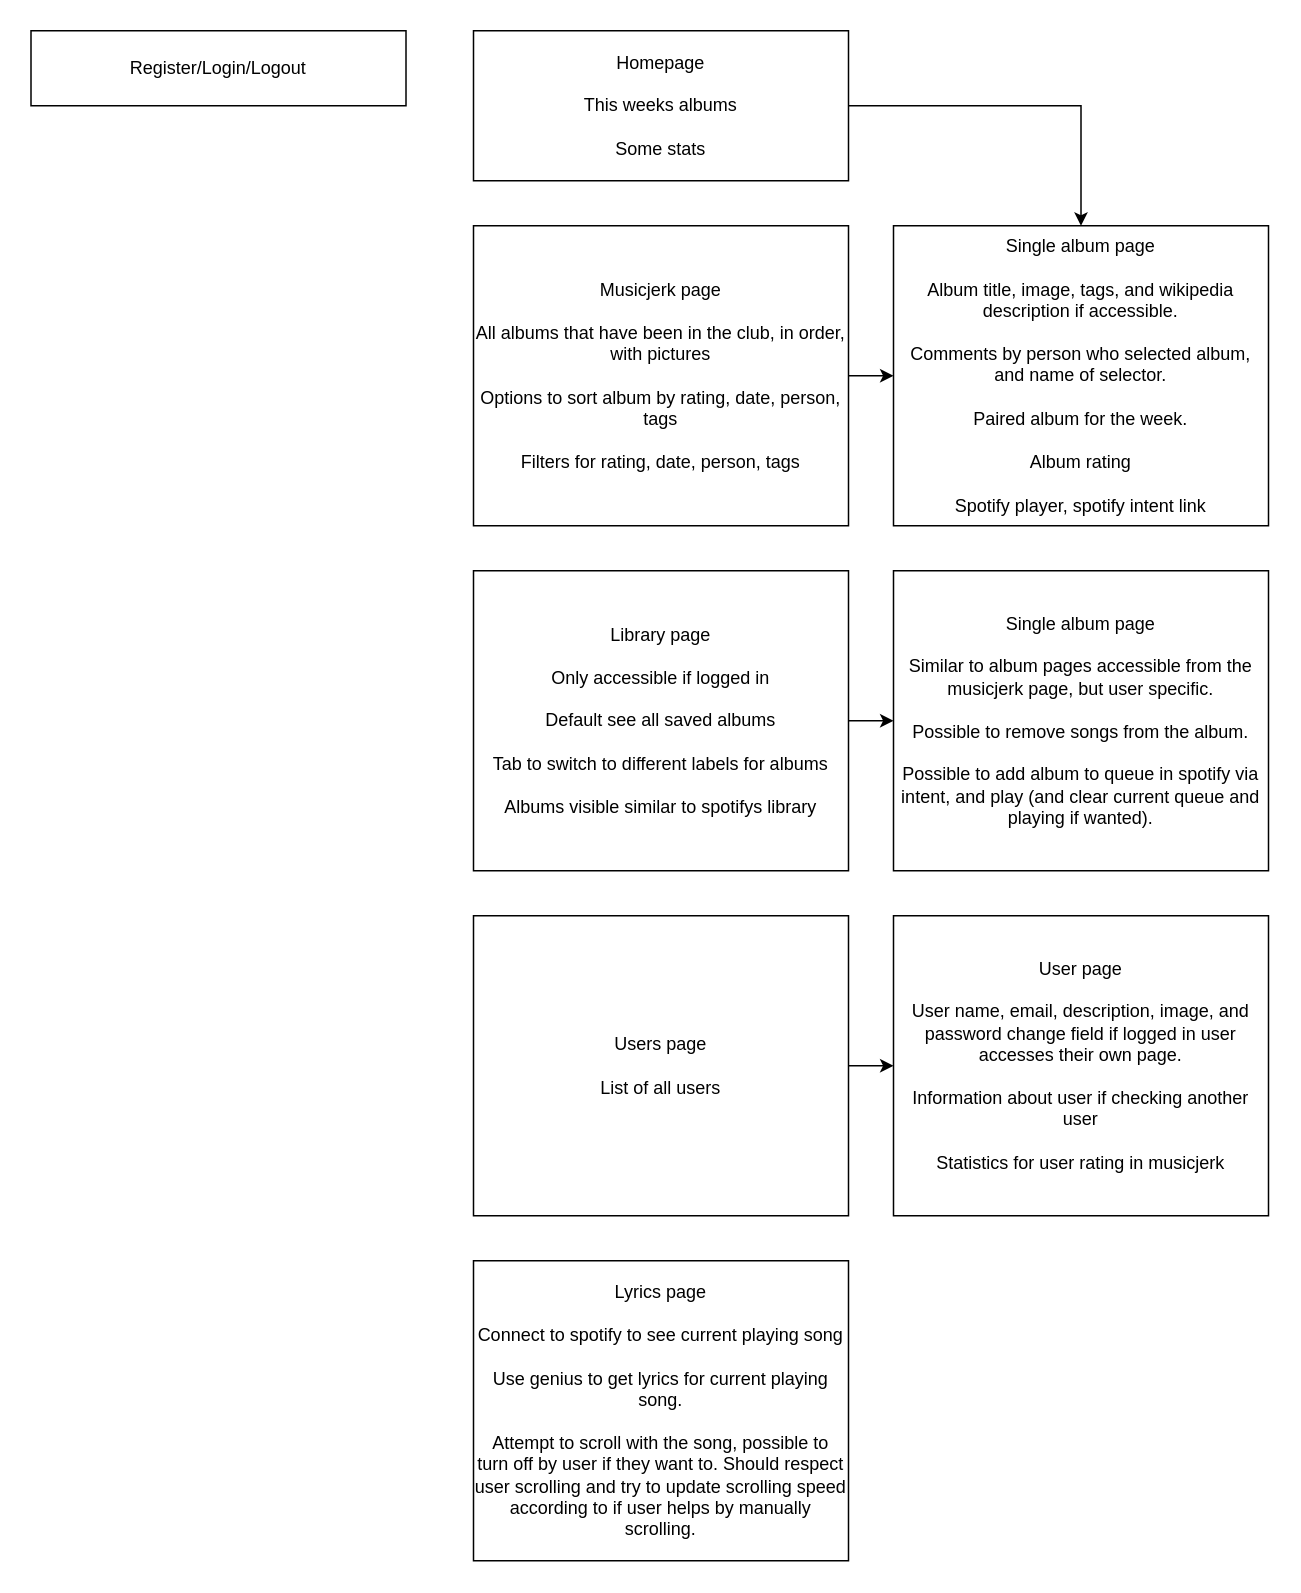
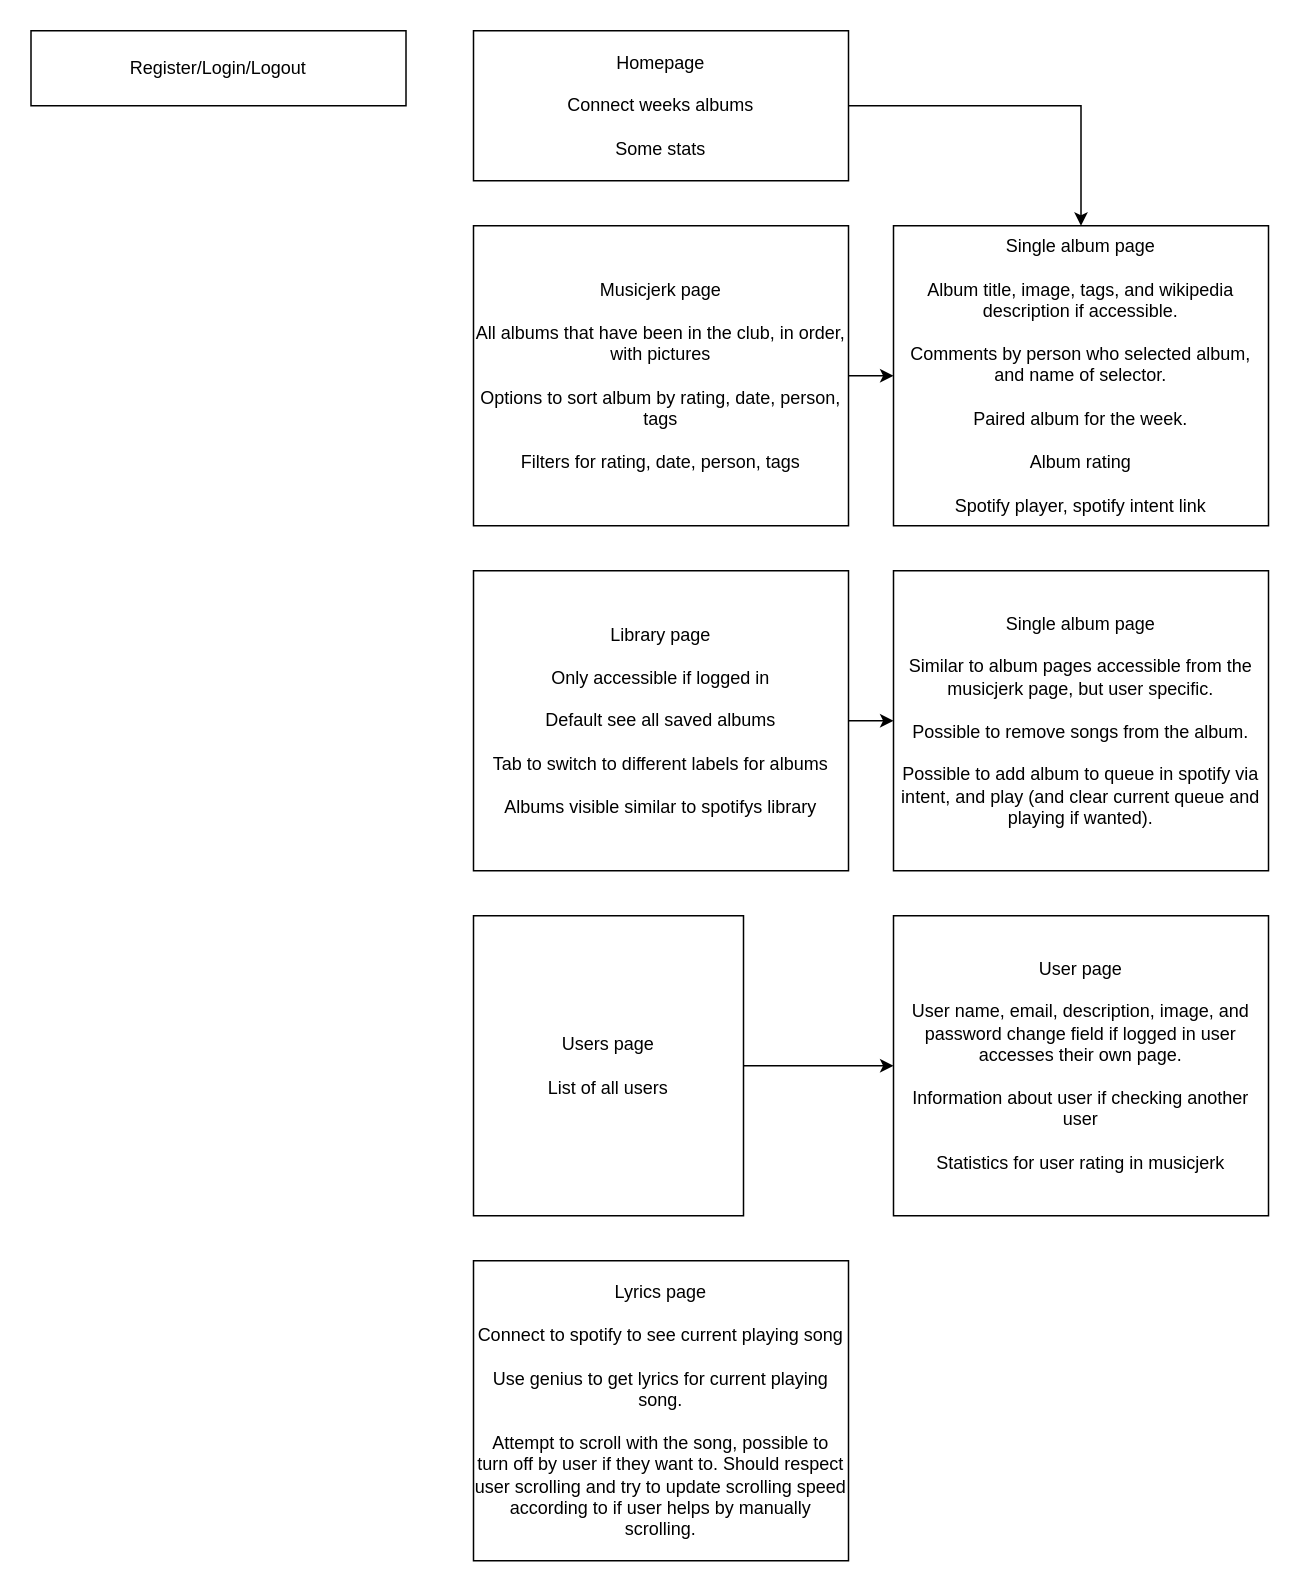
(661, 106) -> (661, 106)
(661, 1066) -> (608, 1066)
